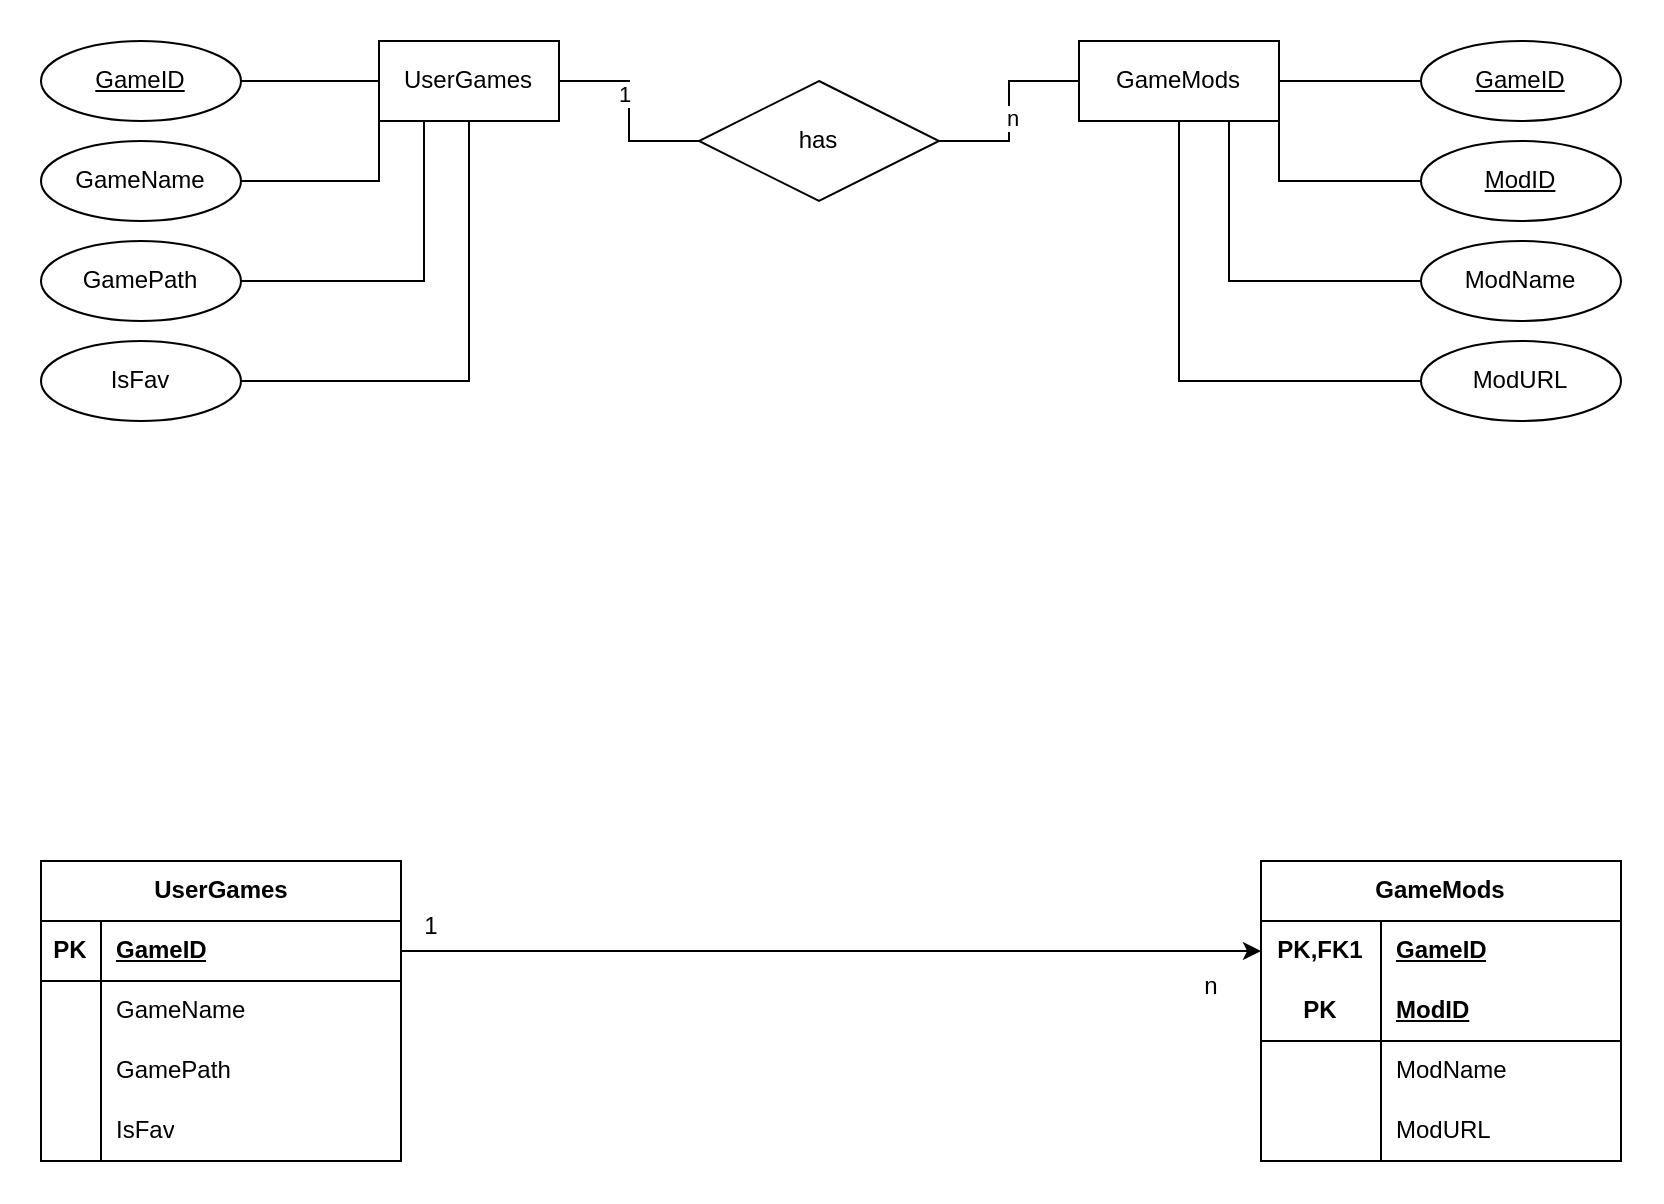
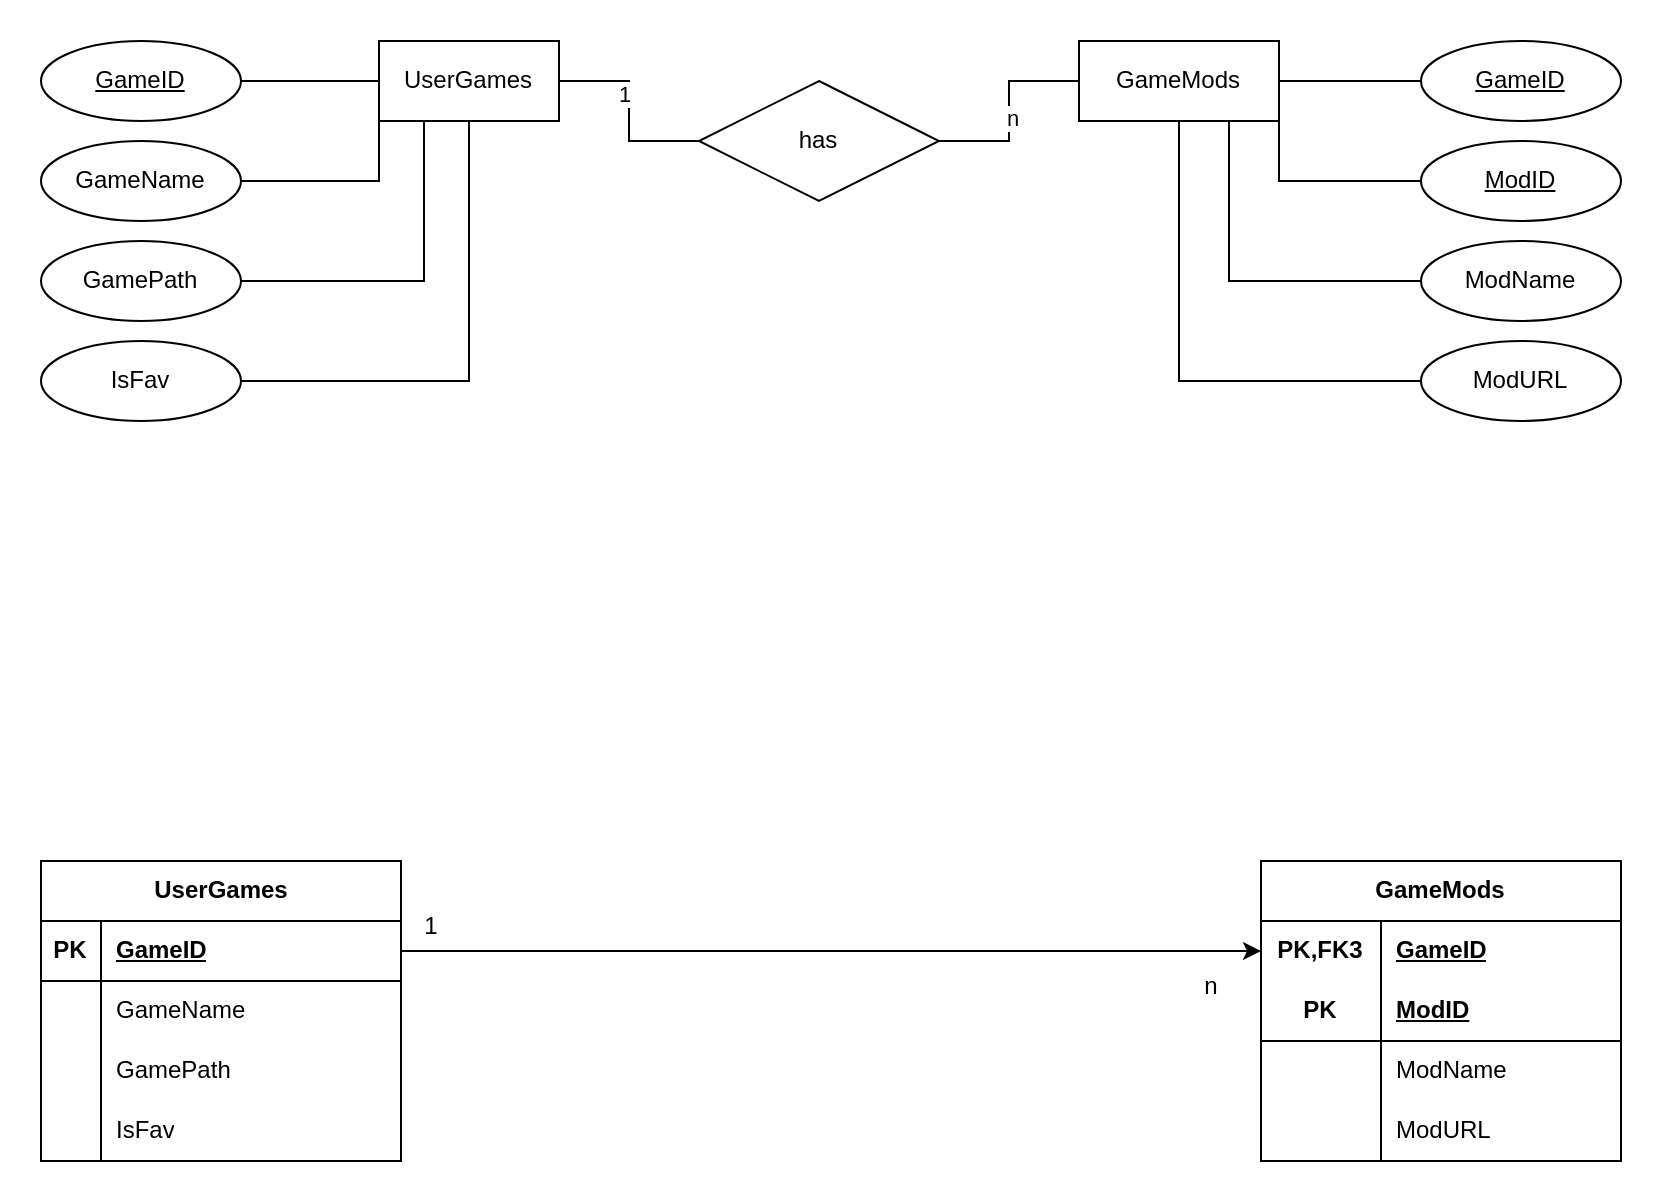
(1321, 951) -> (1321, 951)
